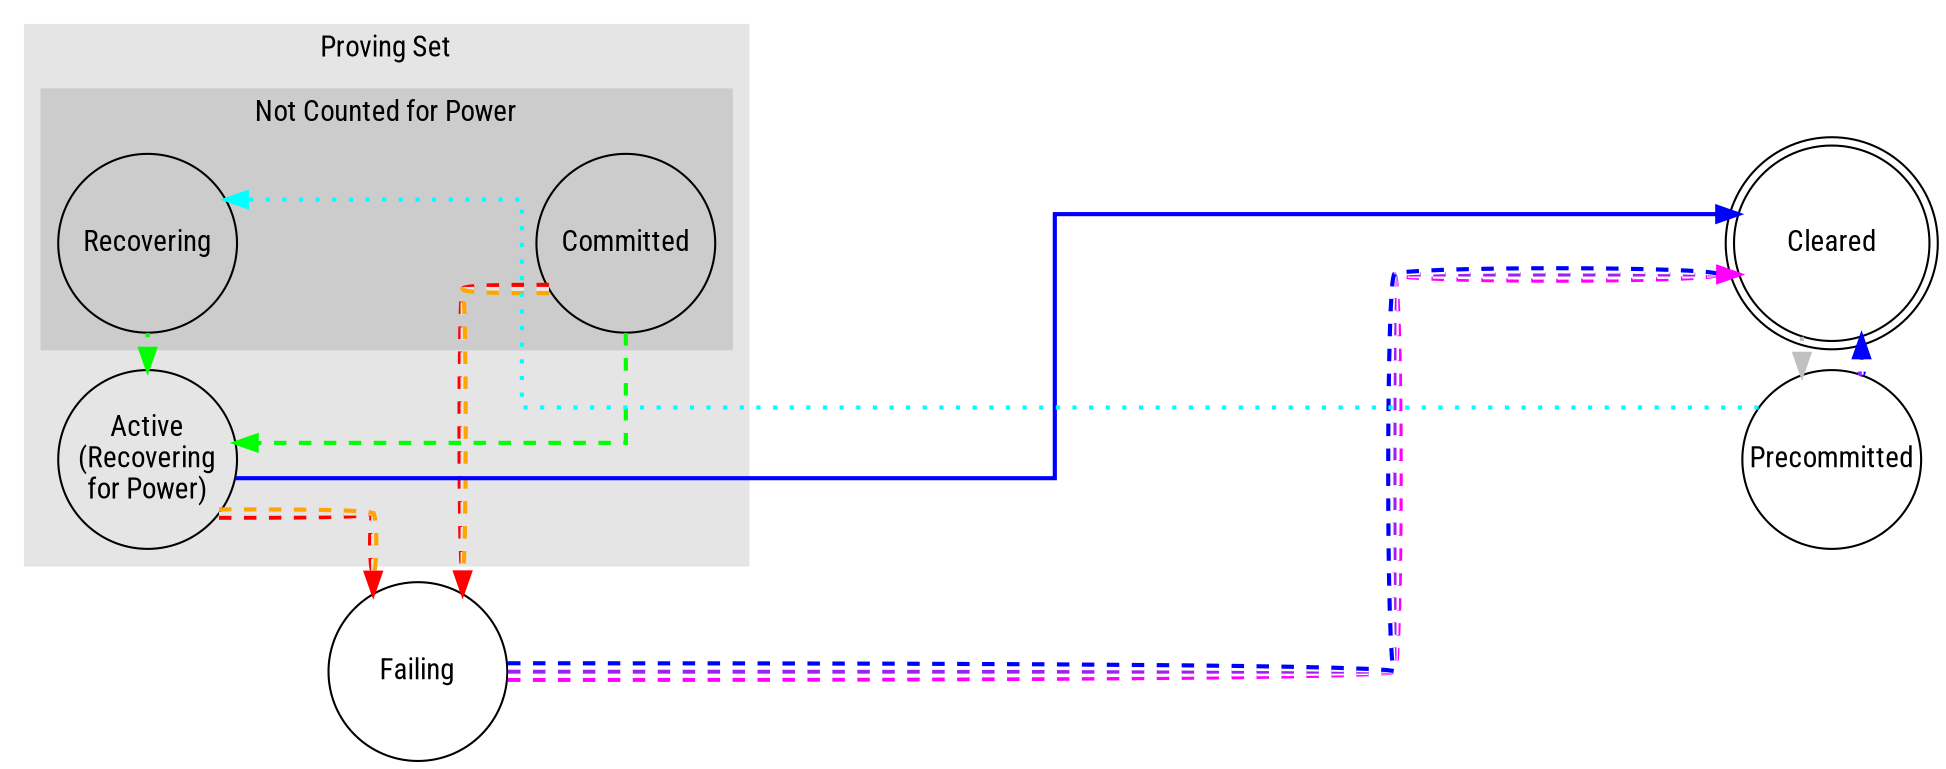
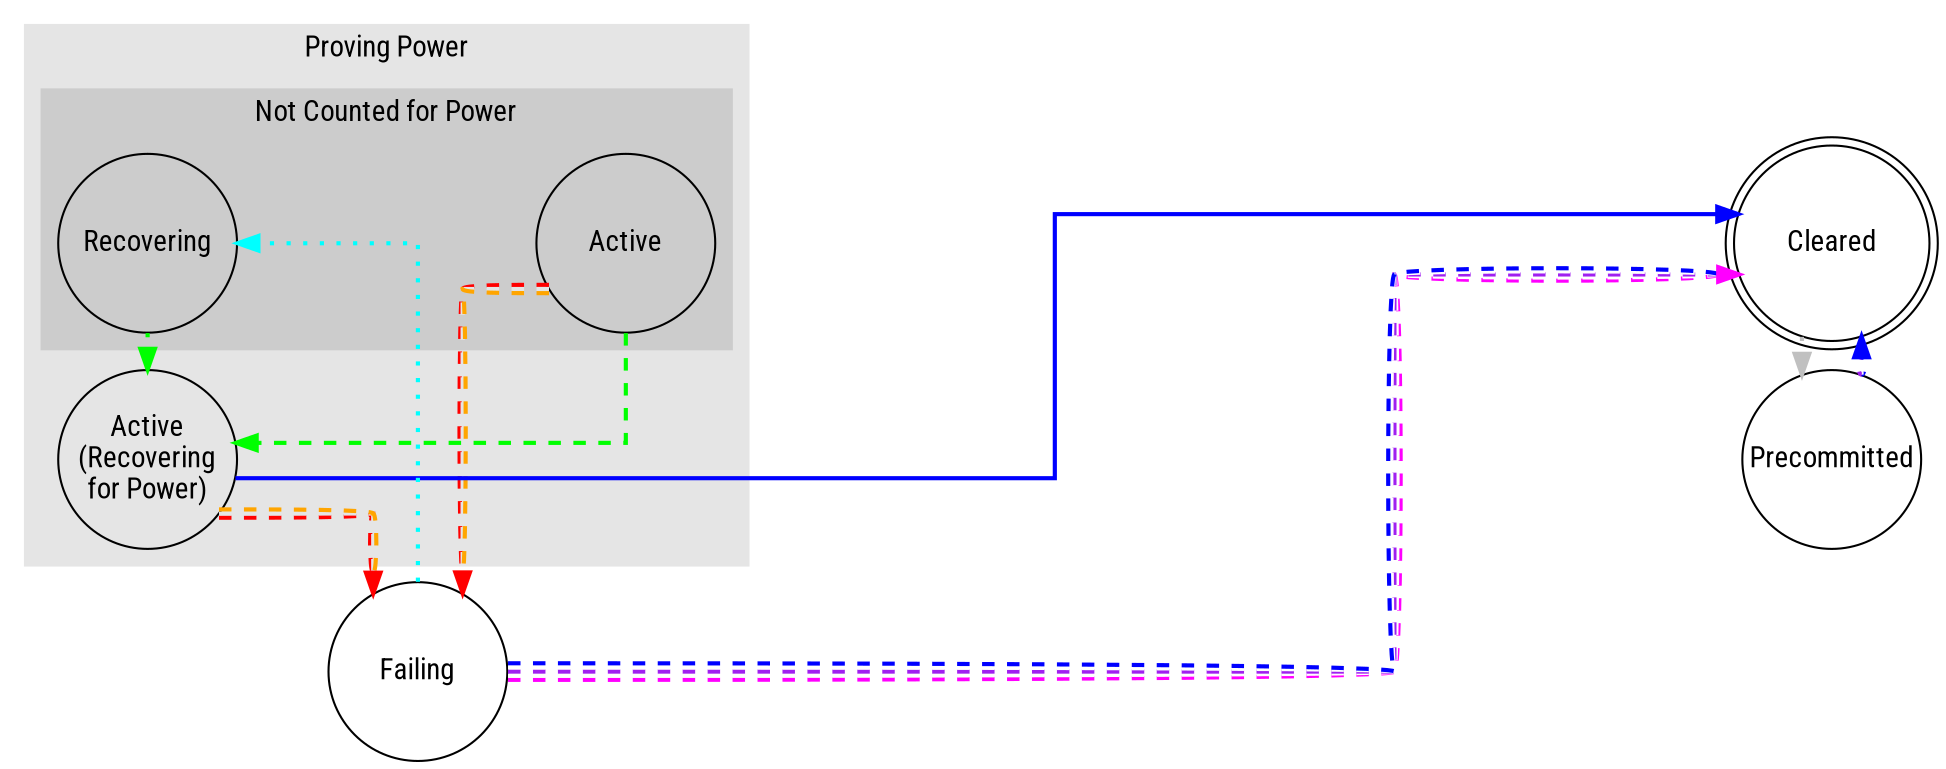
(387, 49) -> (387, 49)
(626, 243) -> (626, 243)
(899, 408) -> (418, 333)
